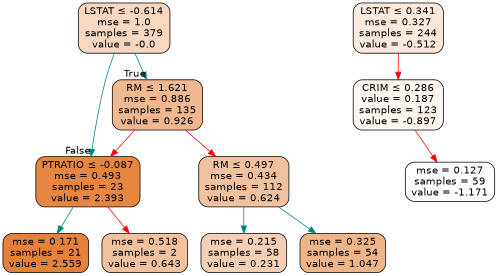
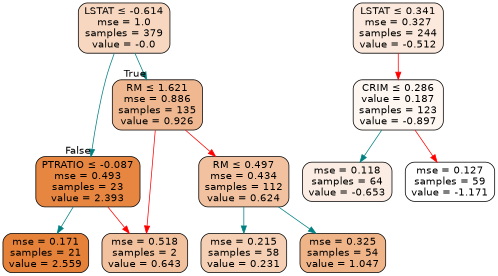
(125, 141) -> (151, 178)
none -> (347, 182)
